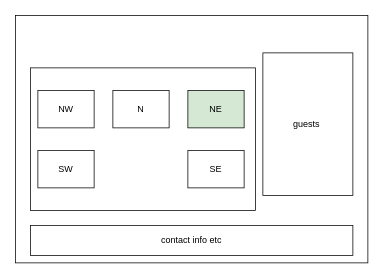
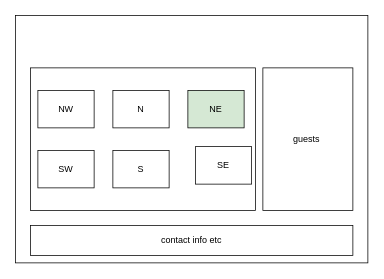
(308, 124) -> (308, 139)
none -> (141, 169)
(216, 169) -> (224, 165)
